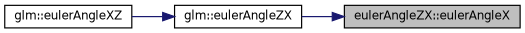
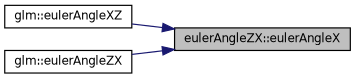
(147, 17) -> (147, 26)
